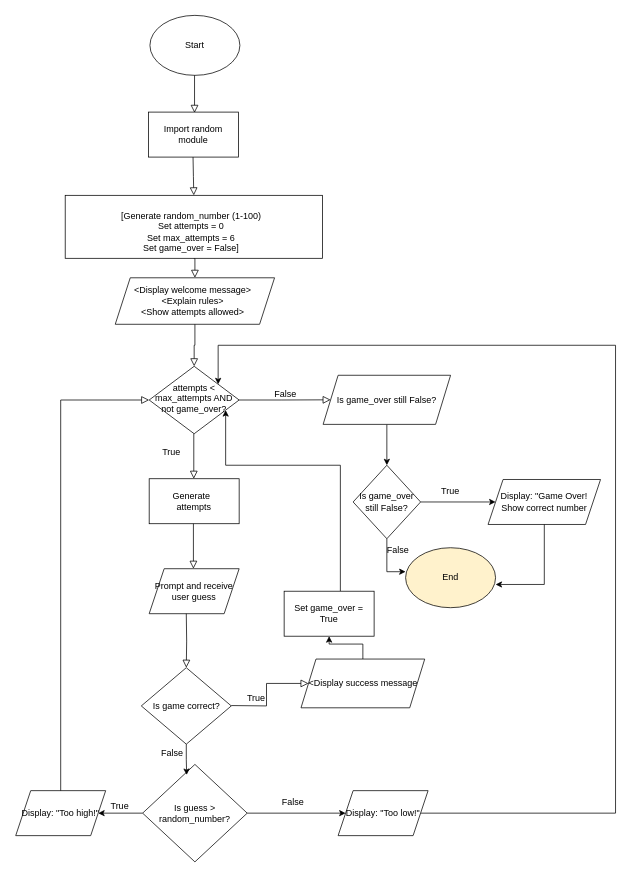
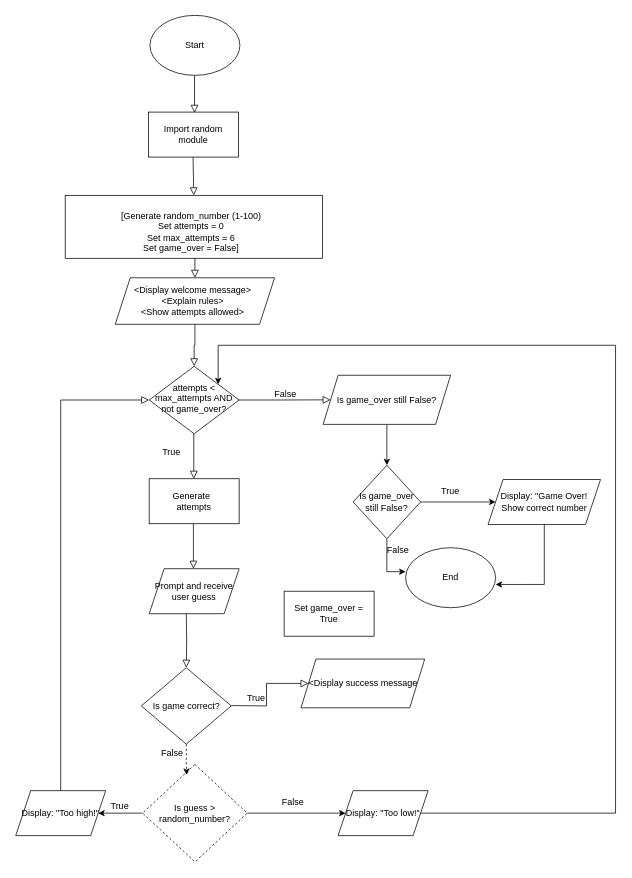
(321, 465) -> none
(450, 578) -> (450, 578)
(363, 644) -> none
(186, 757) -> (186, 757)
(195, 813) -> (195, 813)
